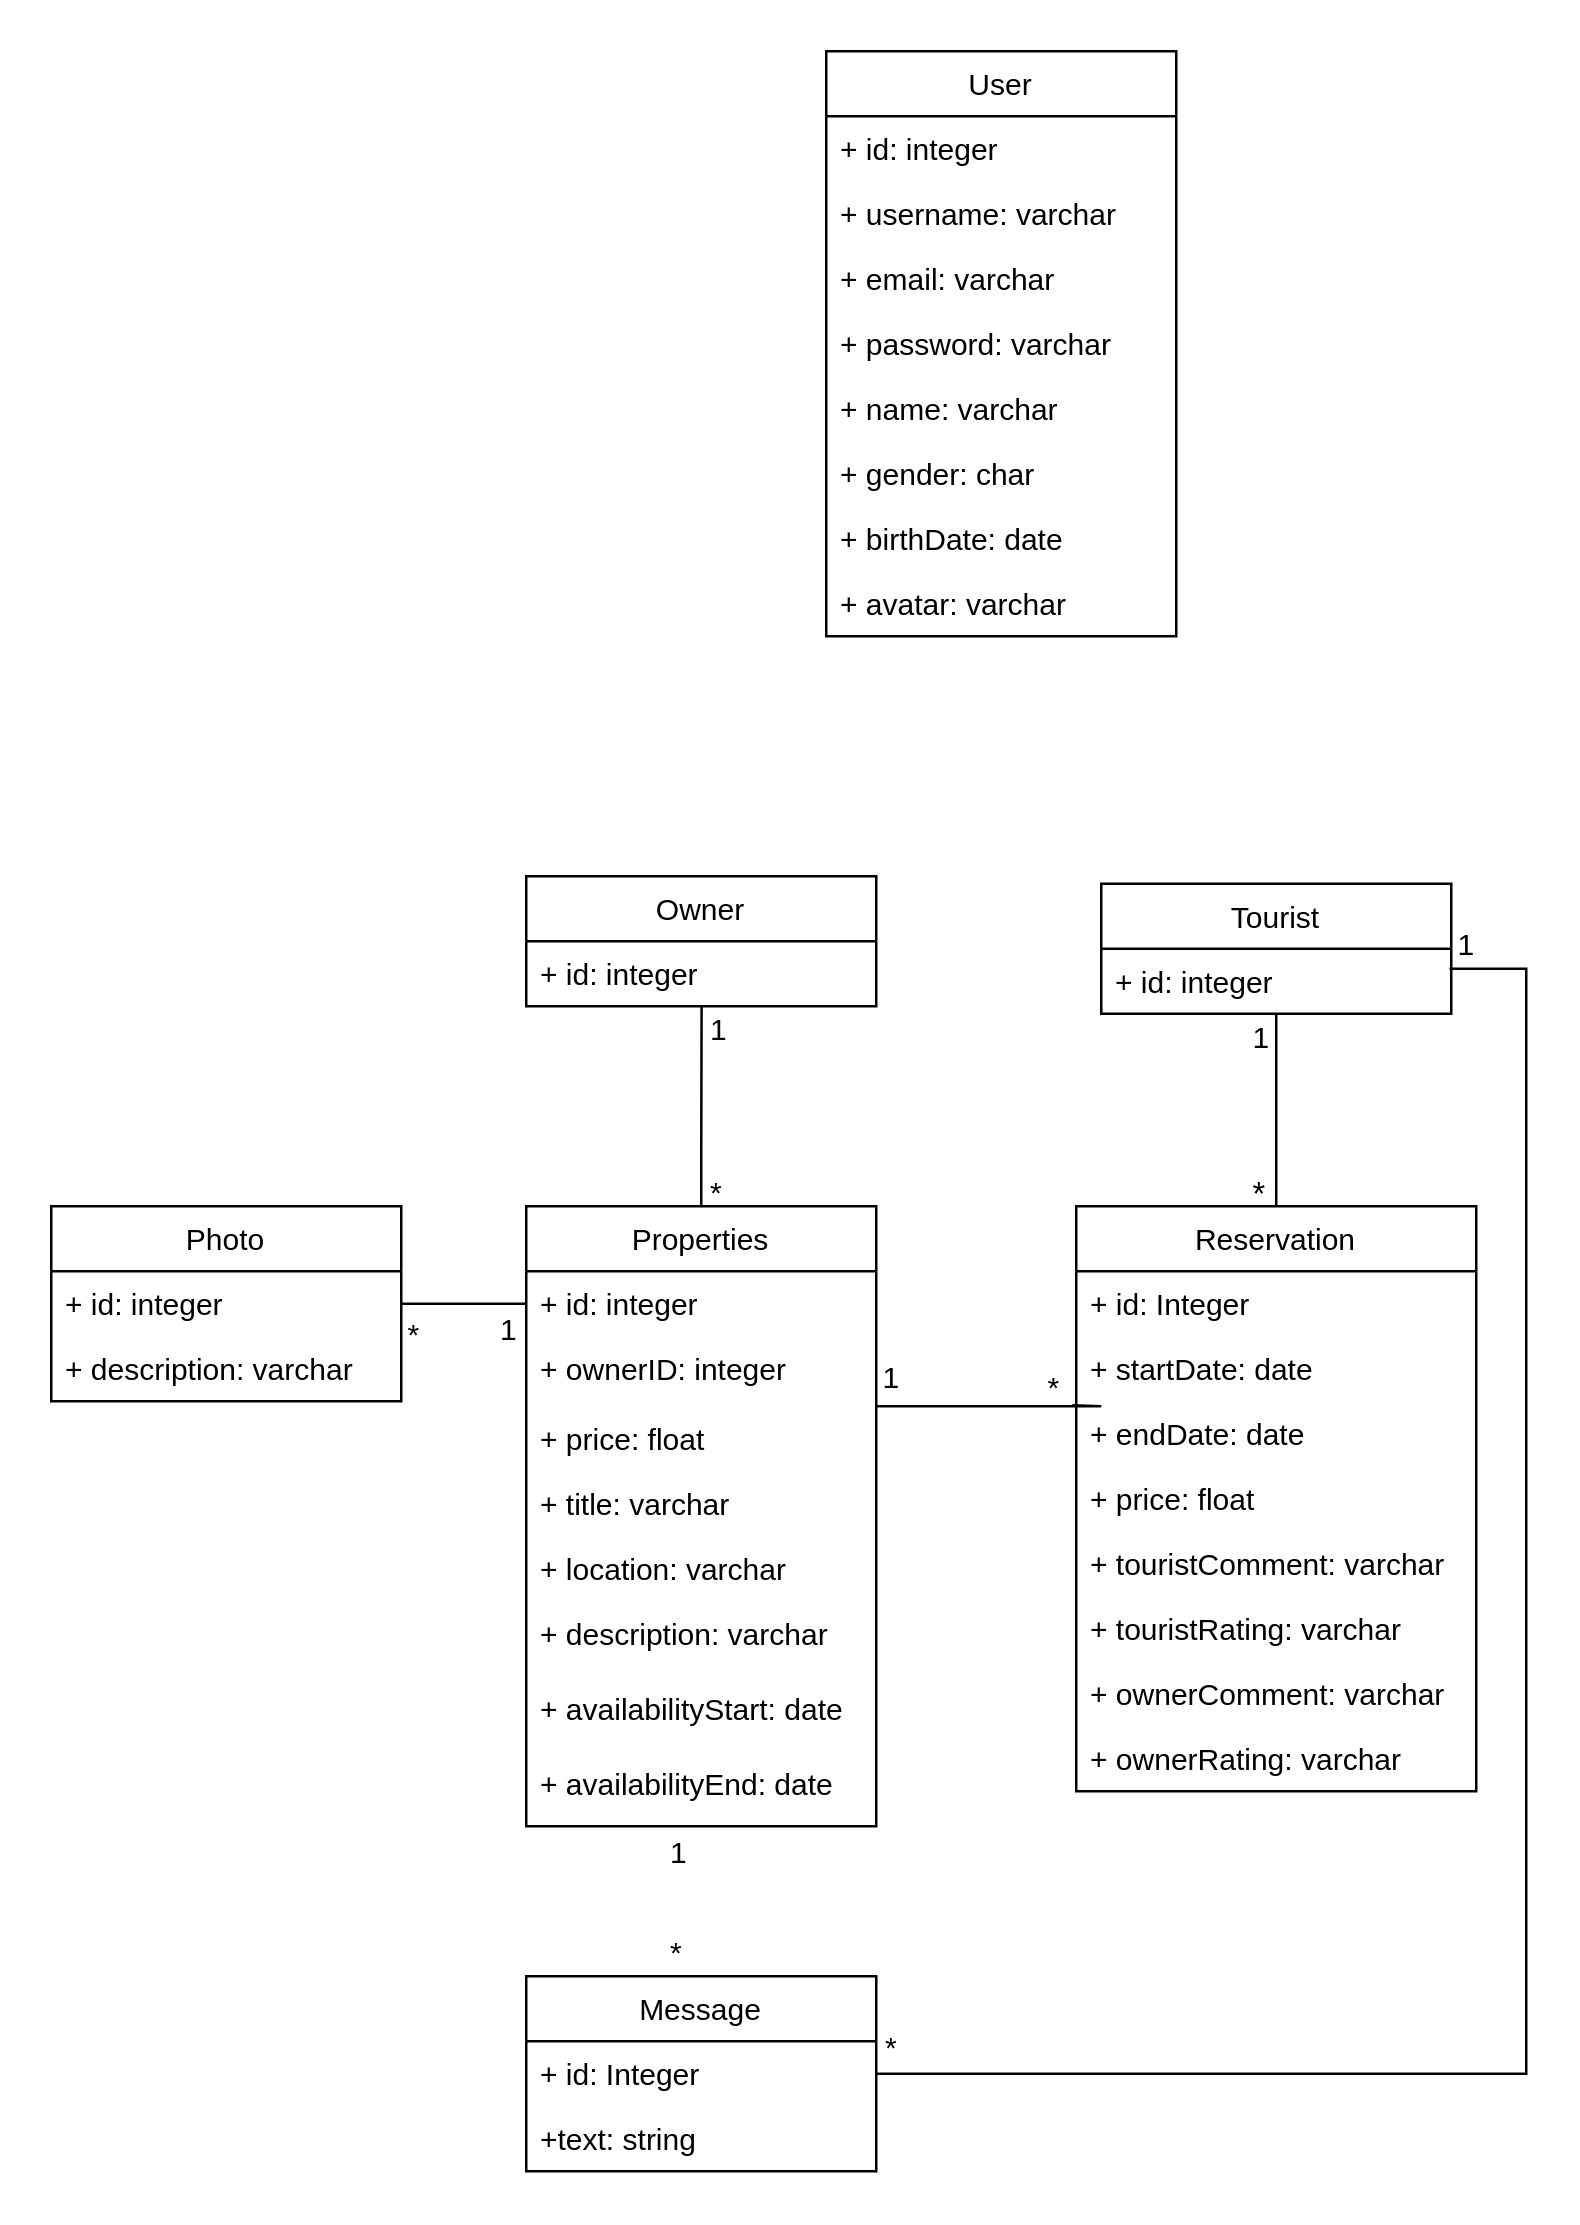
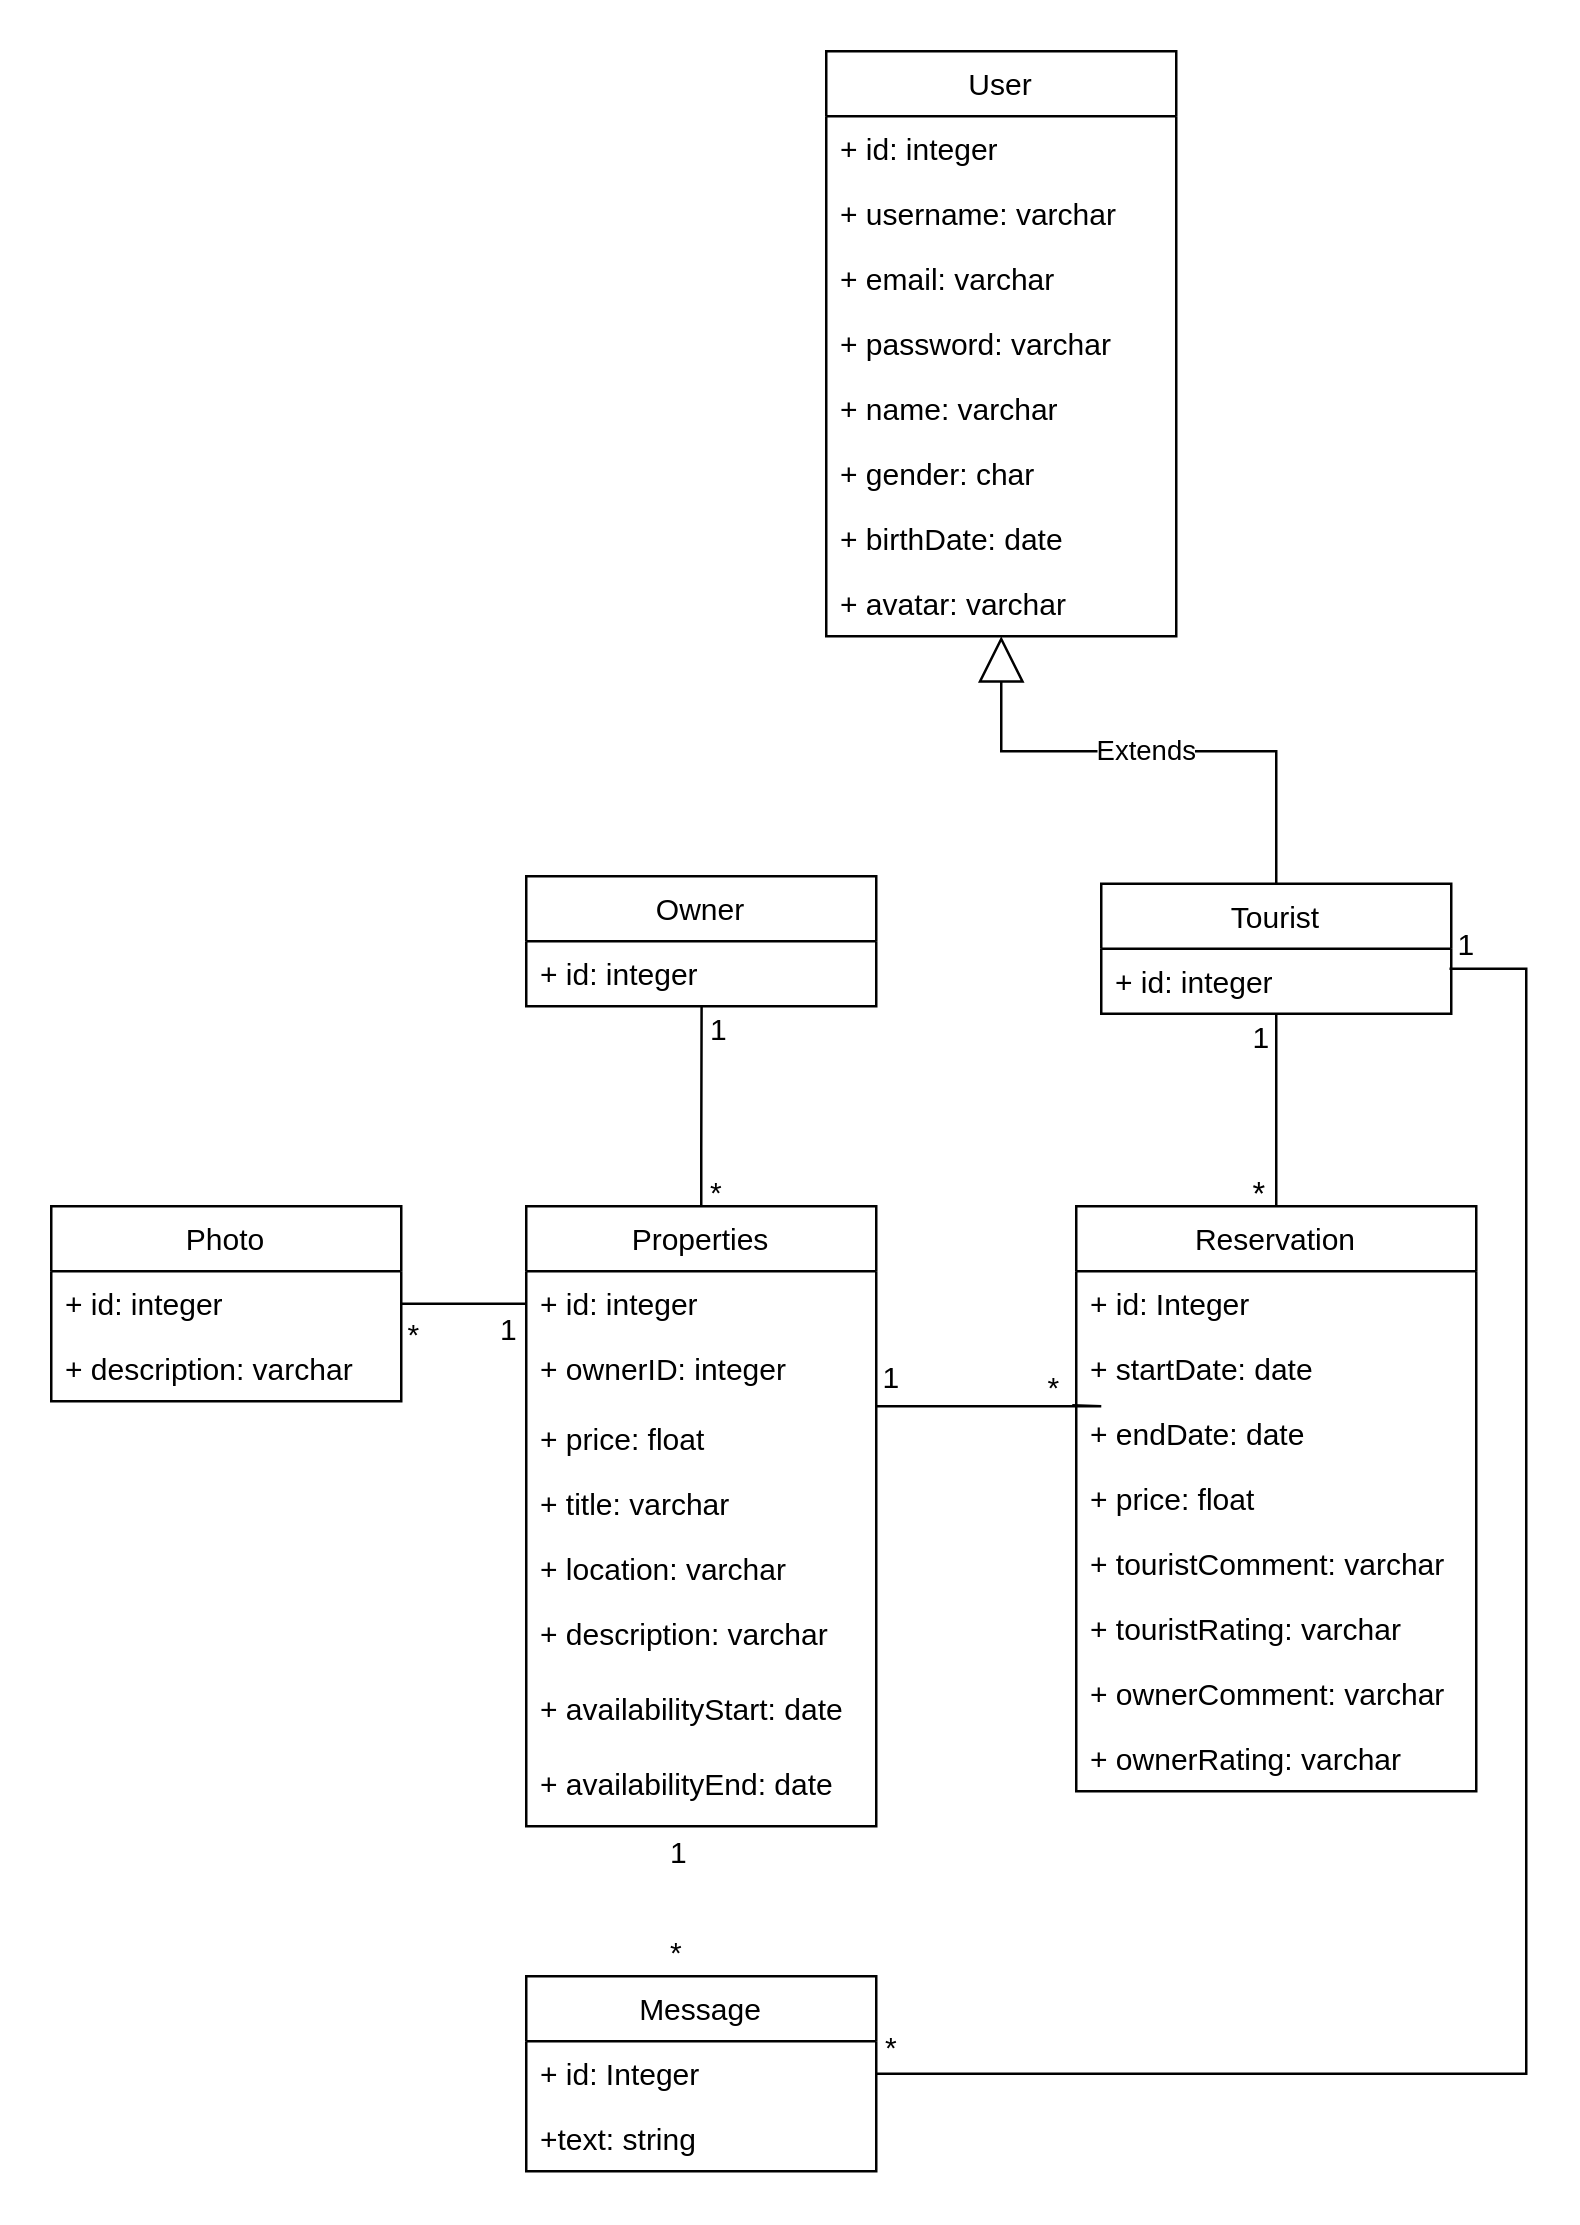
none -> (1168, 751)
